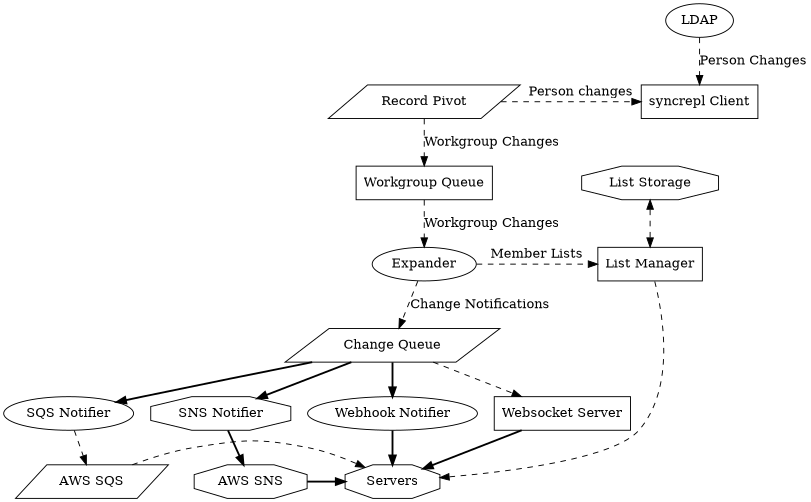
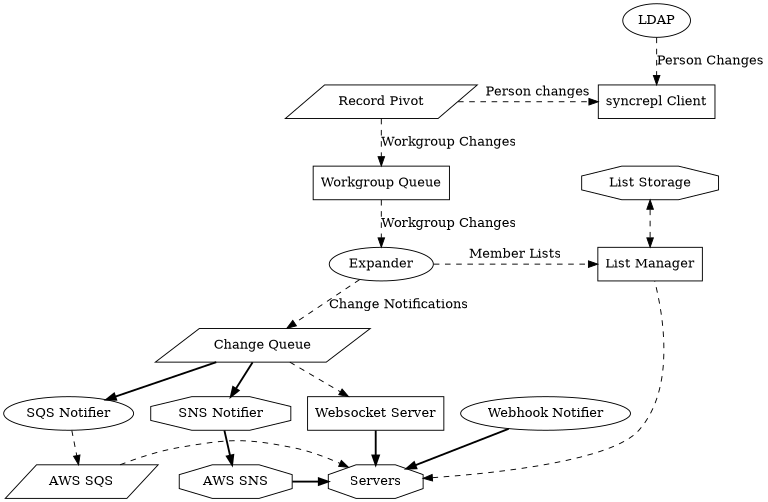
(393, 375) -> none
